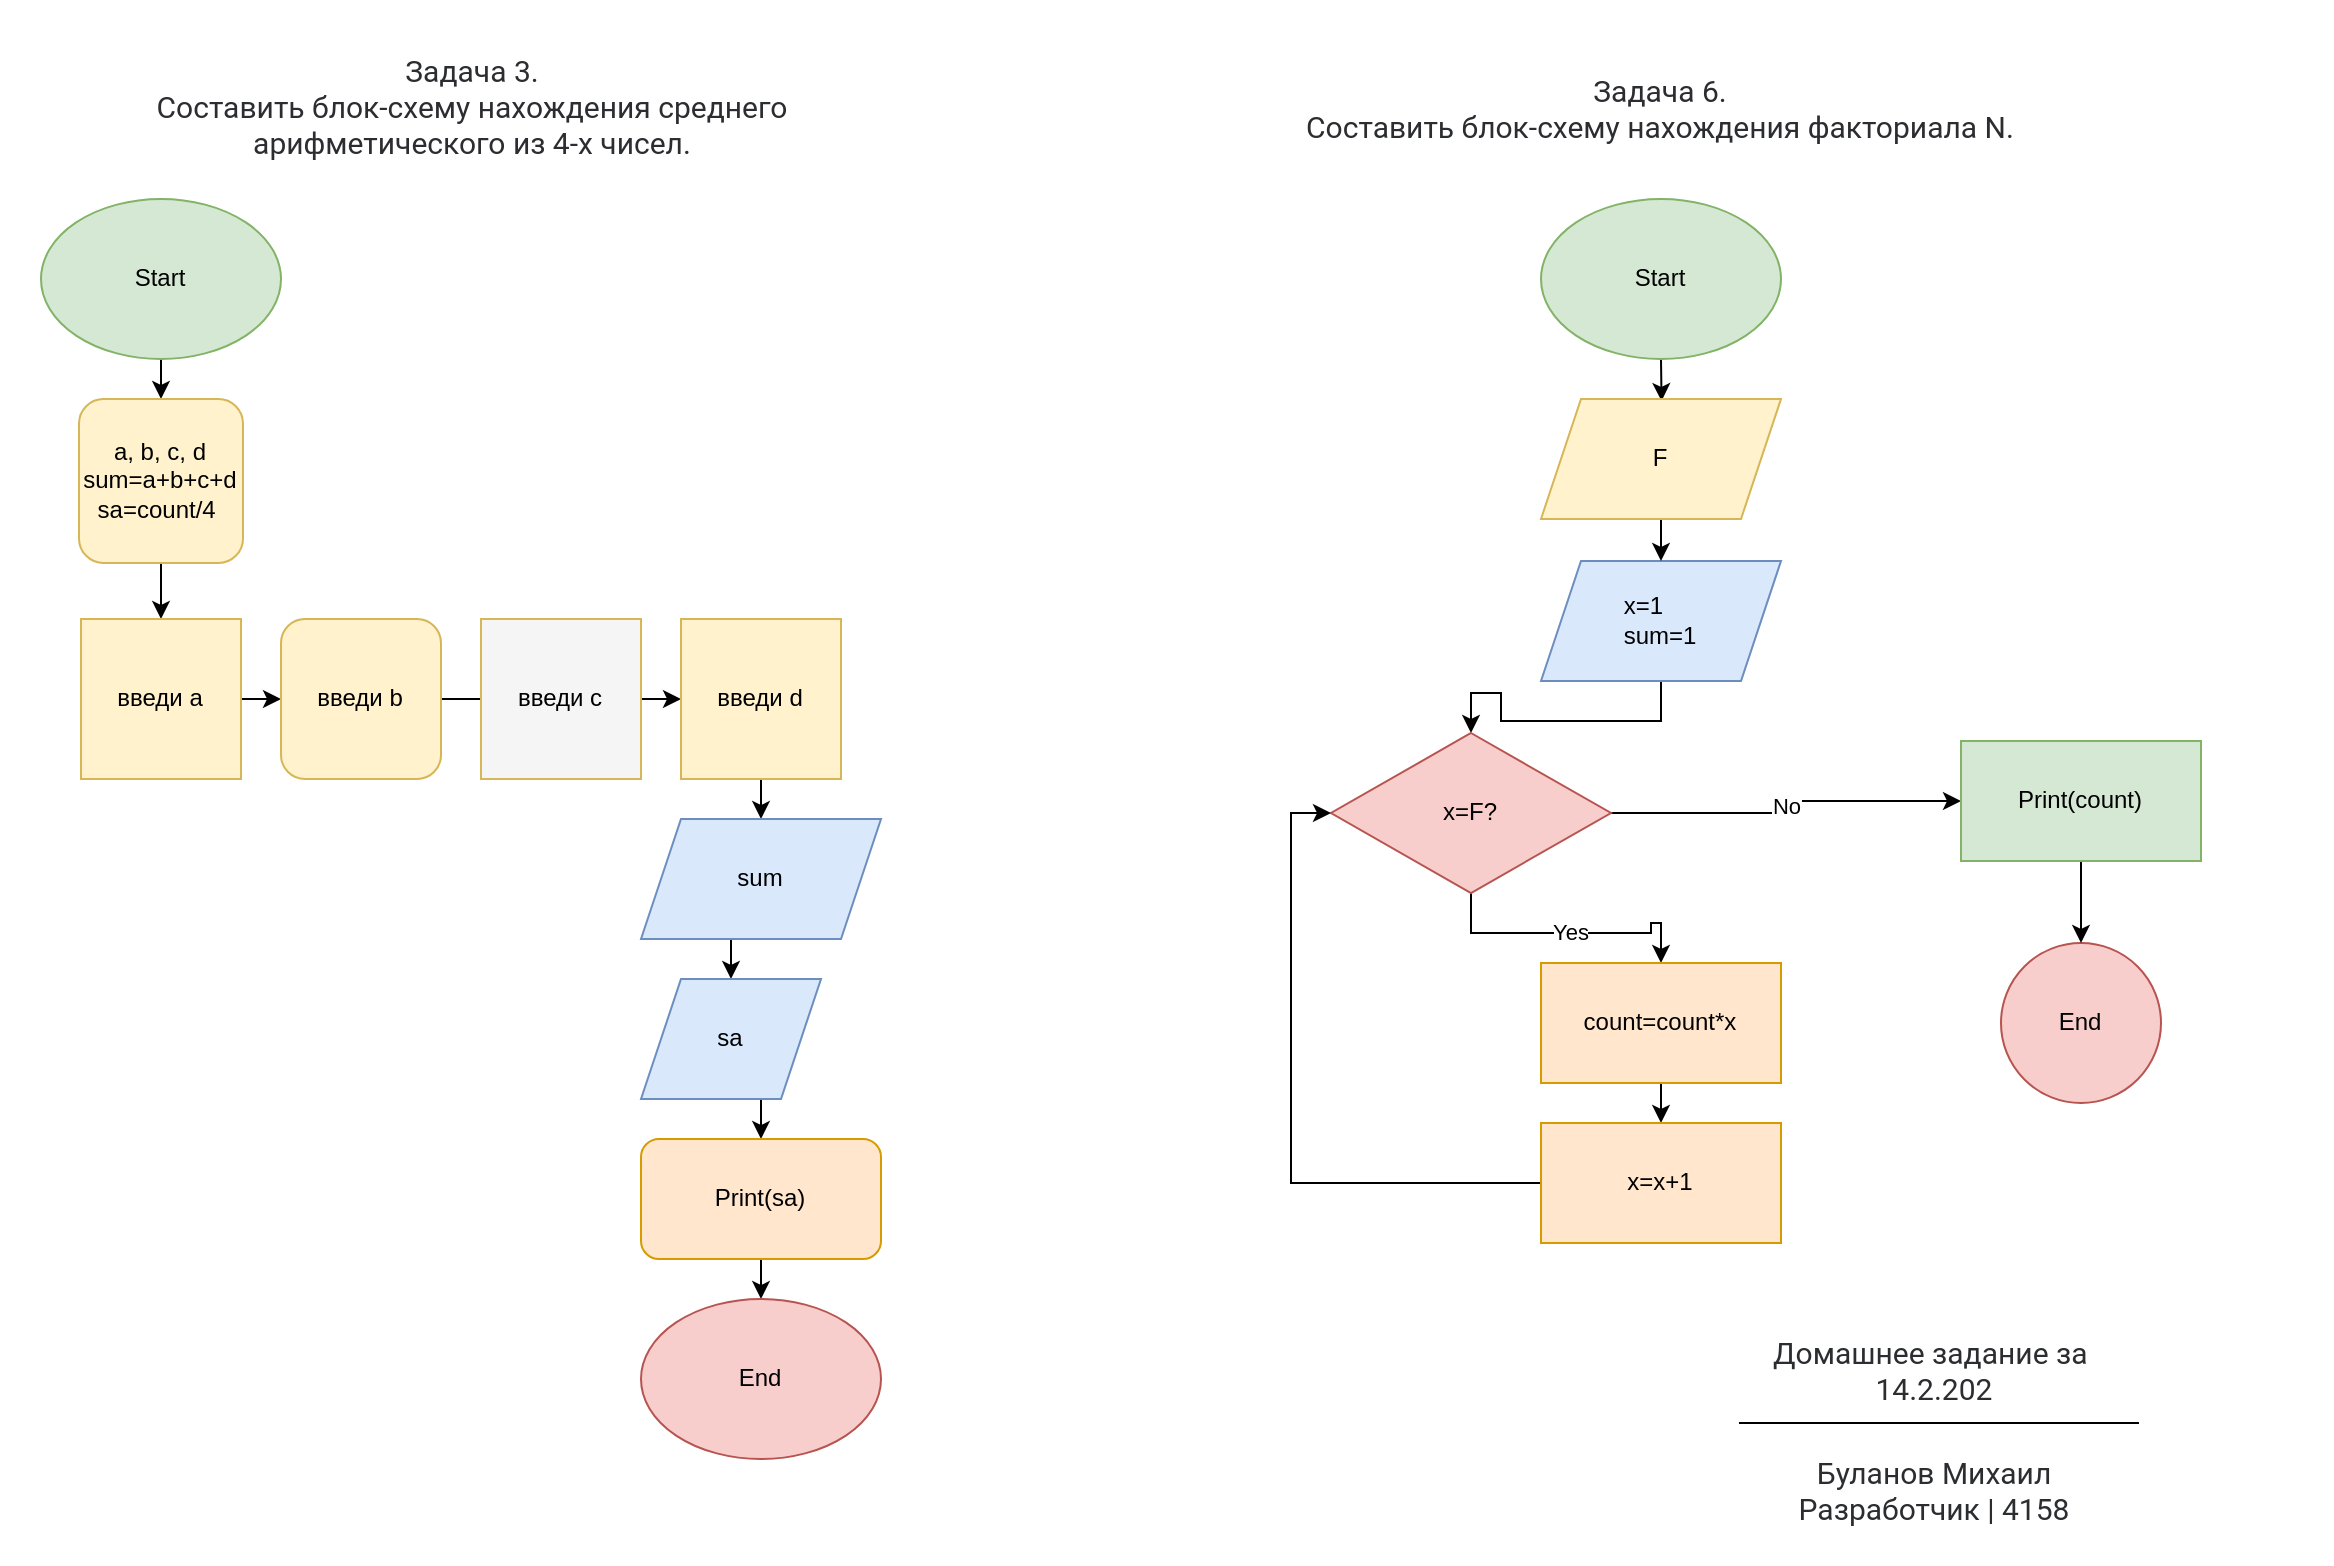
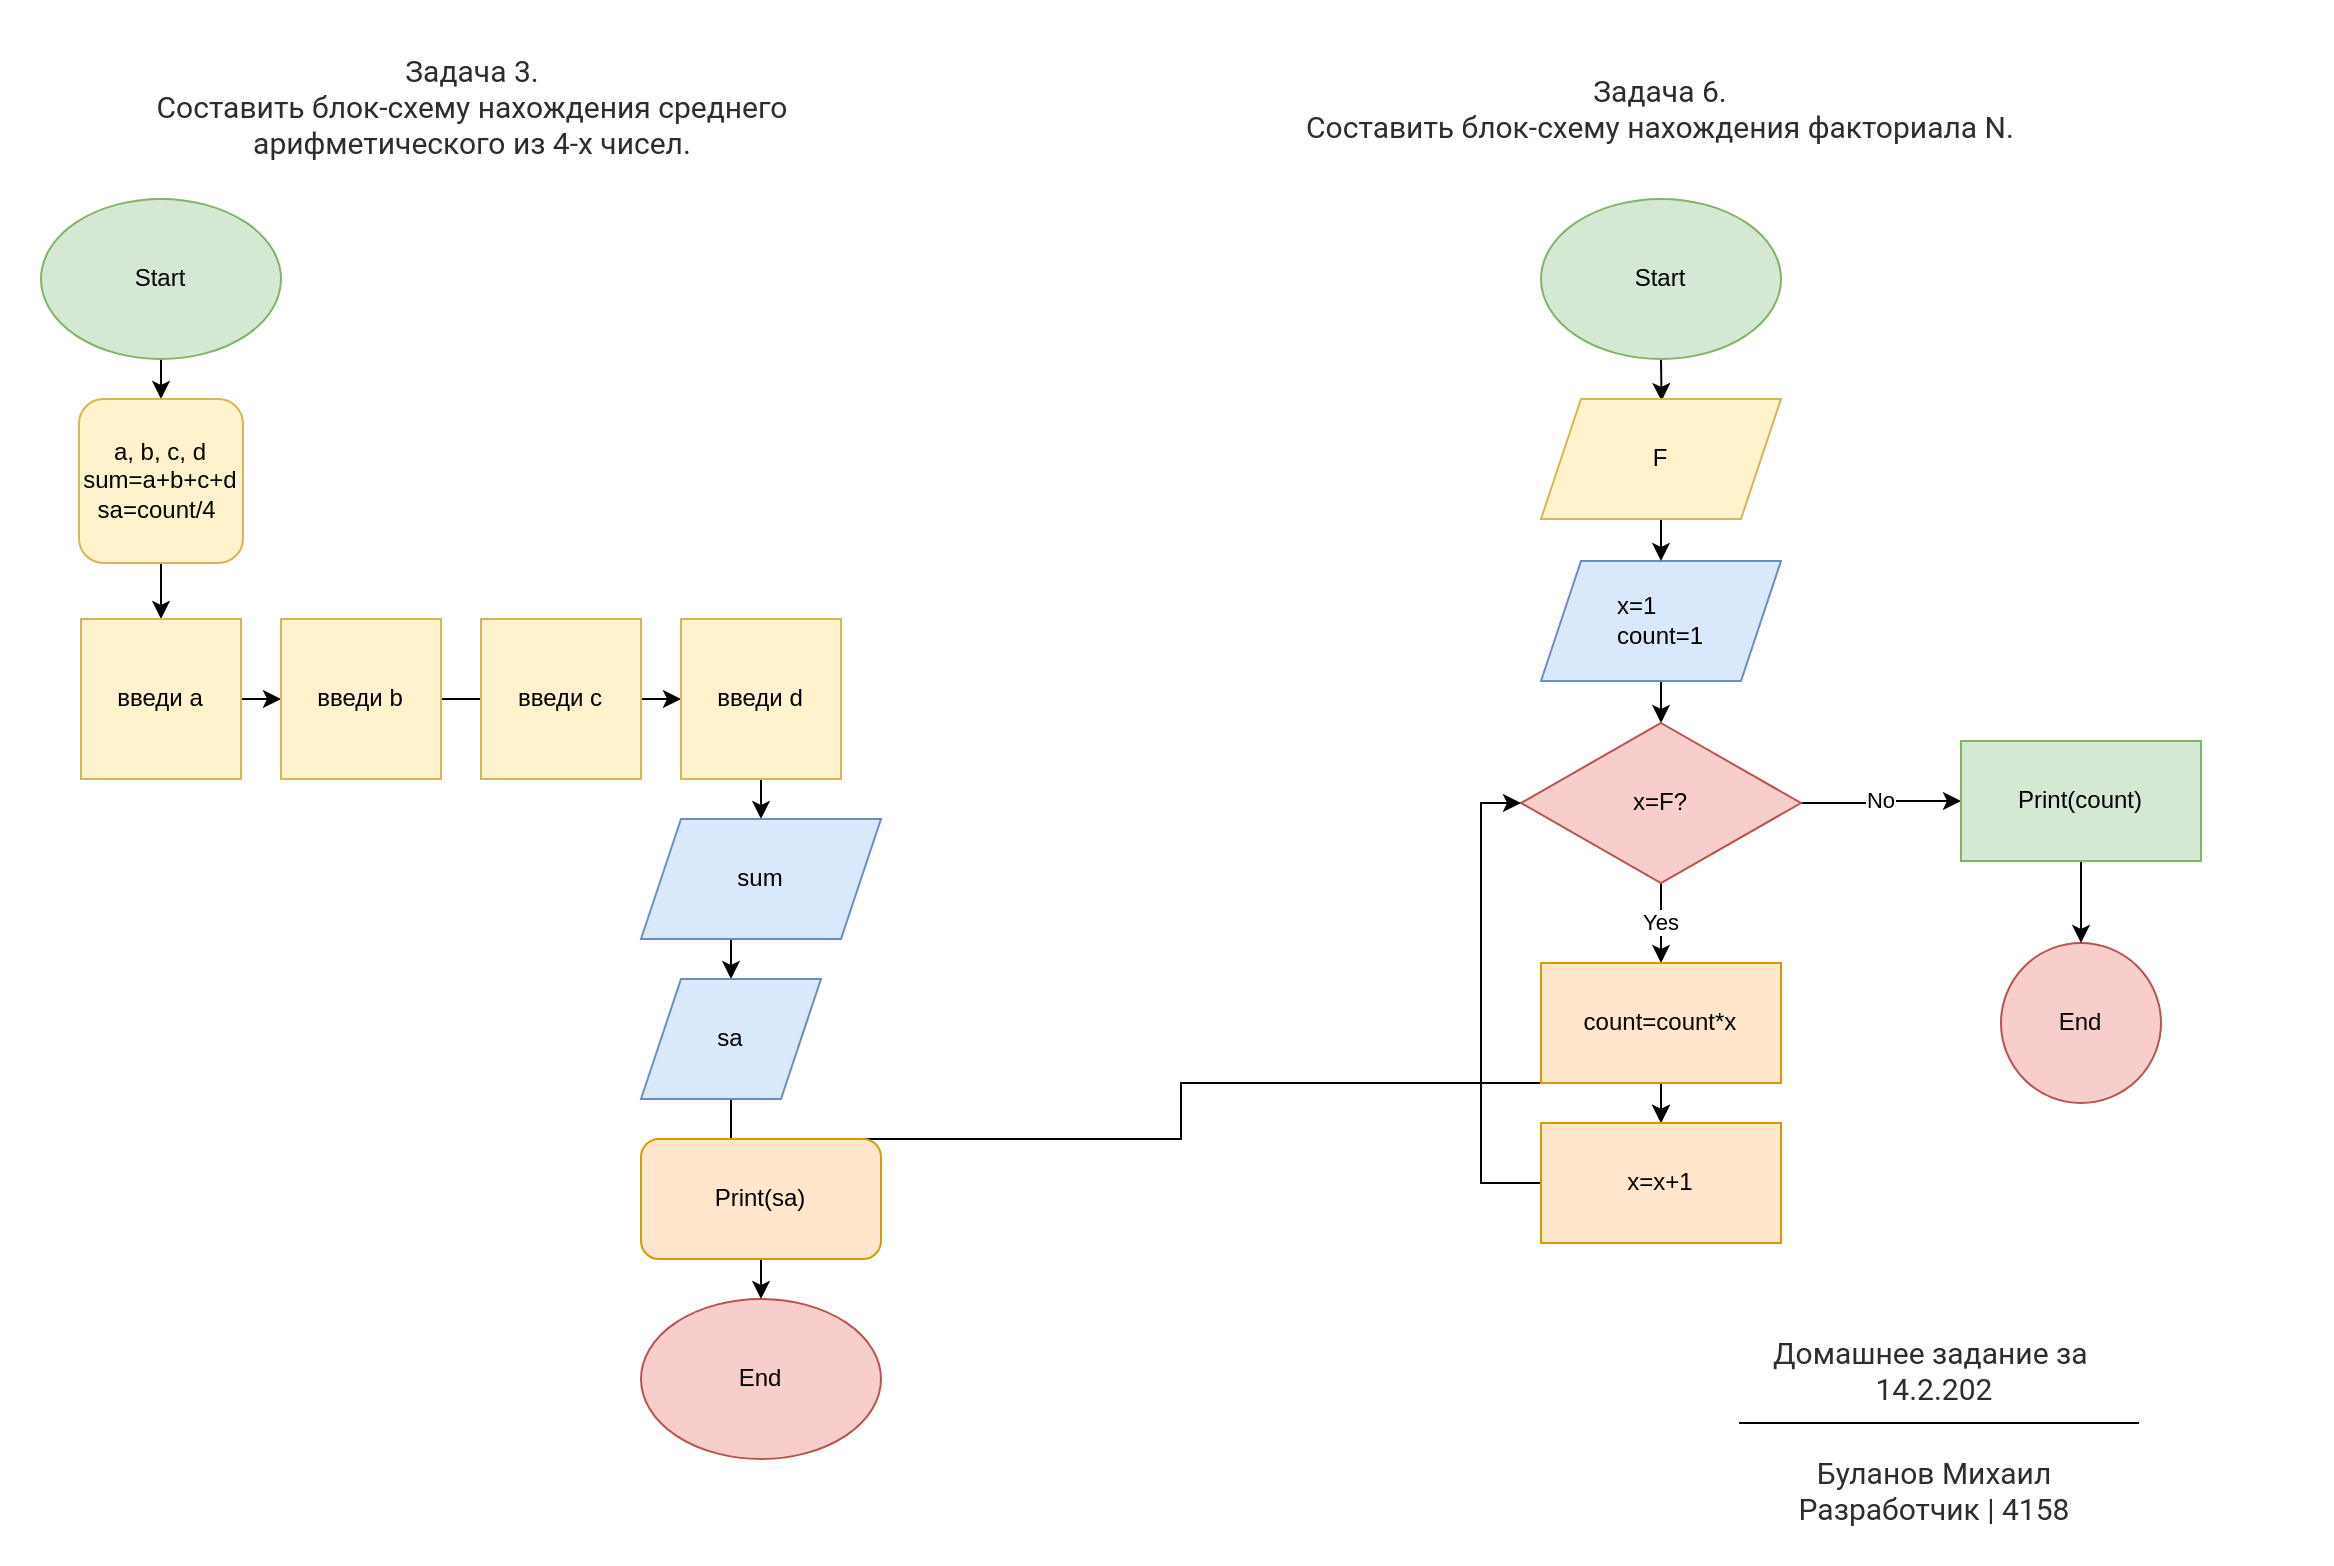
(1661, 621) -> (1661, 621)
(361, 699) -> (361, 699)
(561, 699) -> (561, 699)
(1471, 813) -> (1661, 803)
(761, 1111) -> (1181, 1089)
